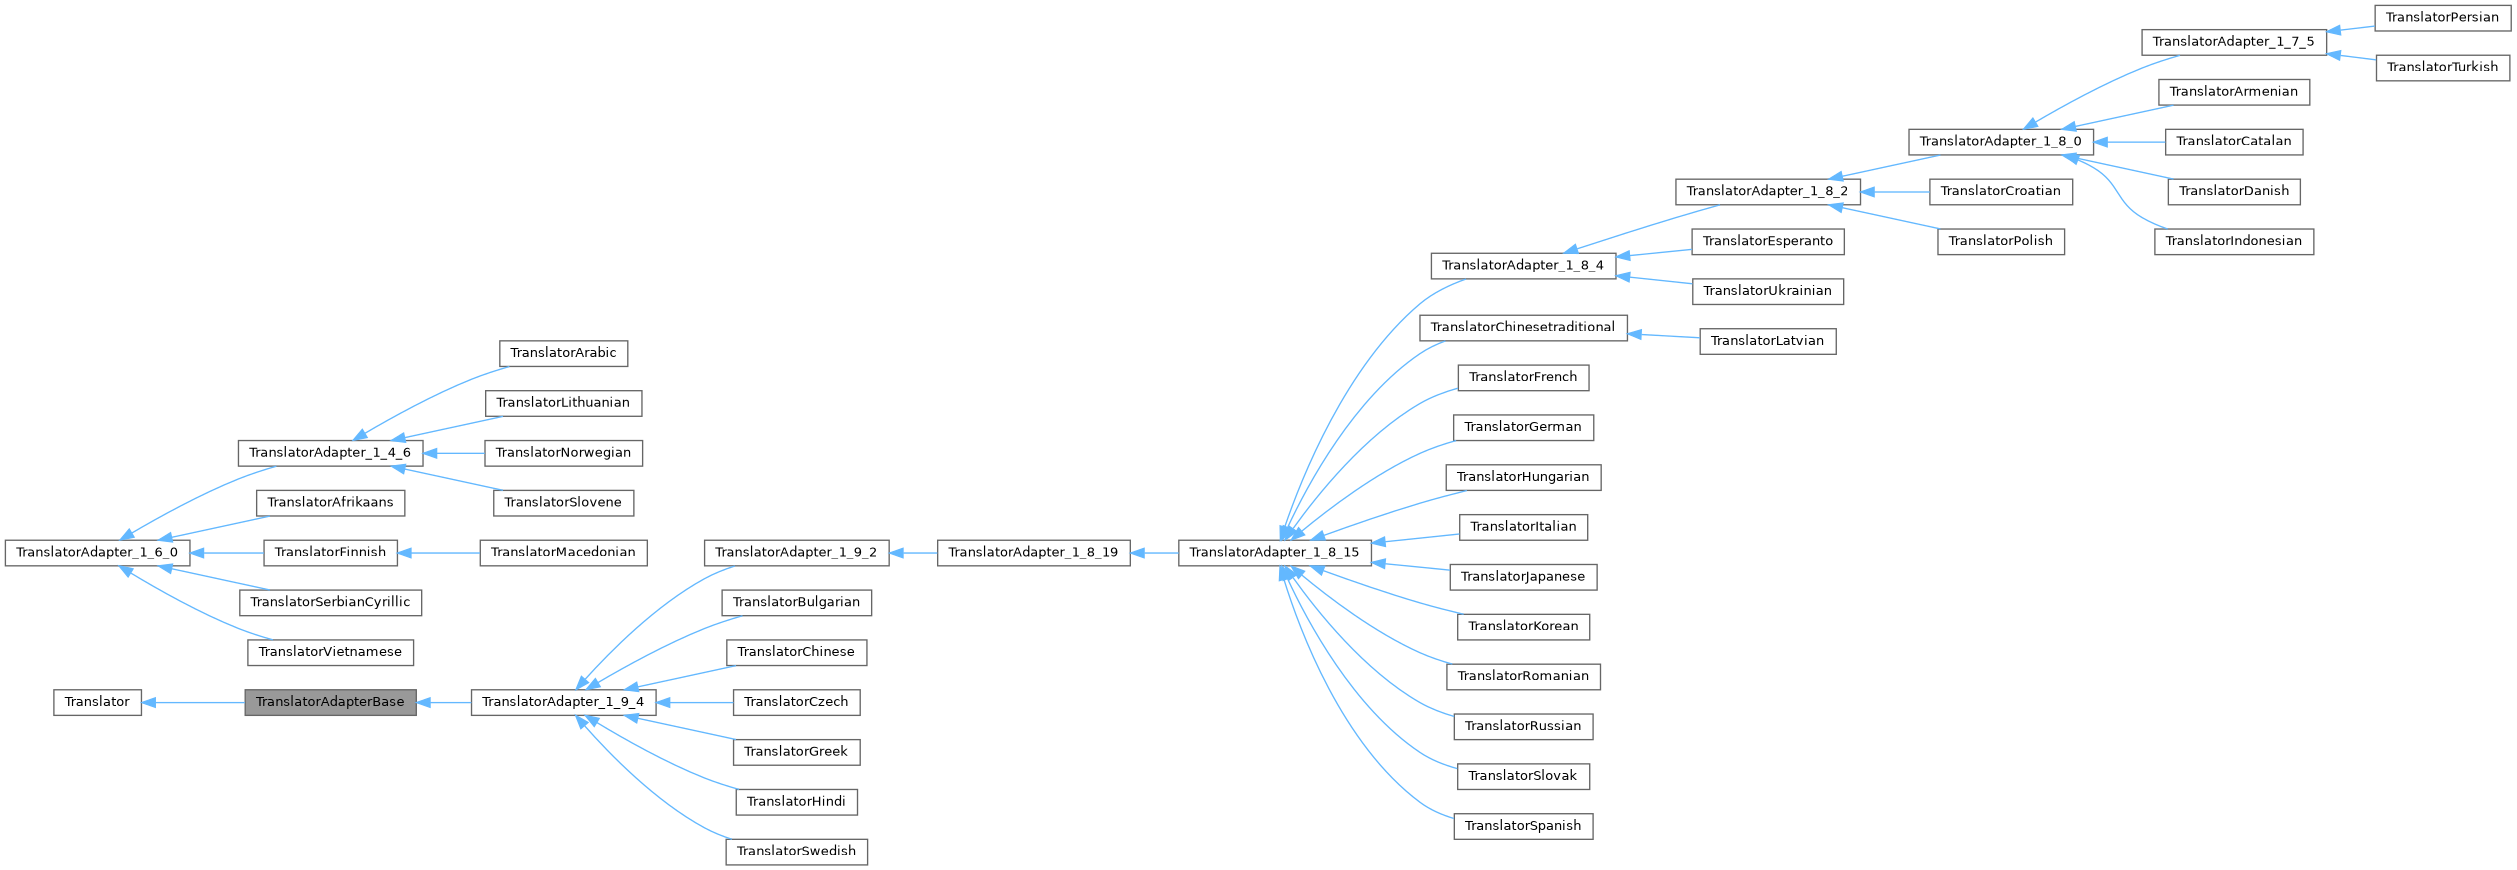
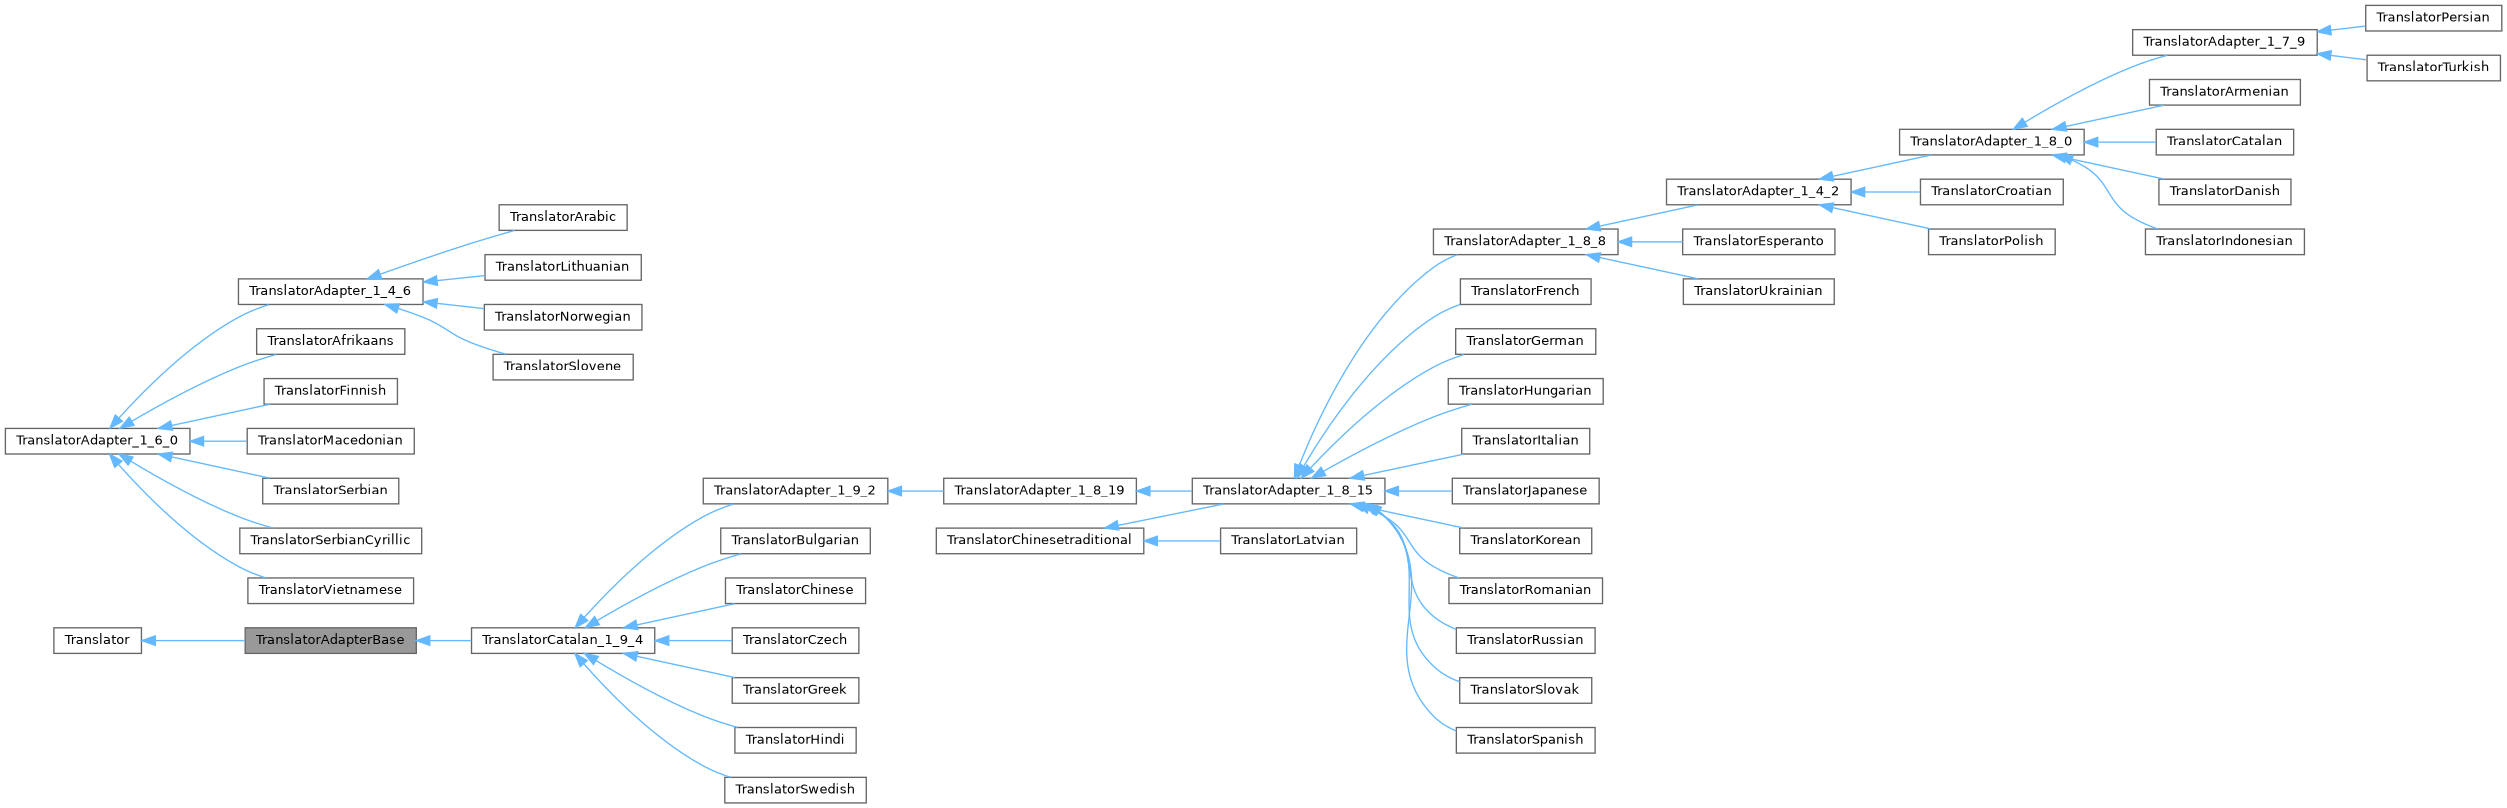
(2234, 42) -> (2225, 42)
(1768, 192) -> (1759, 192)
(1524, 266) -> (1526, 242)
(1352, 421) -> (1171, 515)
none -> (331, 491)
(446, 553) -> (225, 441)
(564, 703) -> (563, 641)
